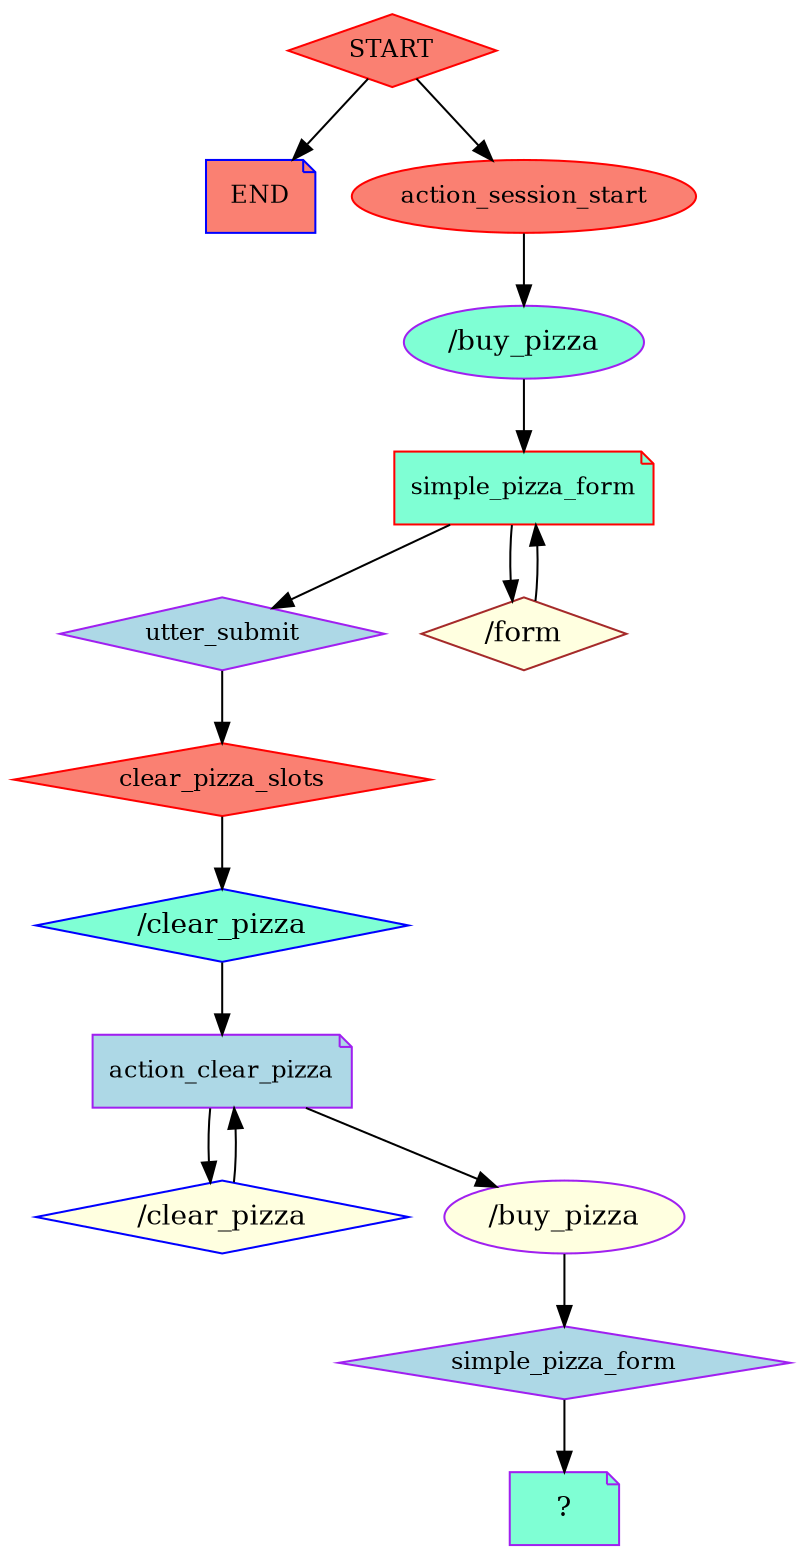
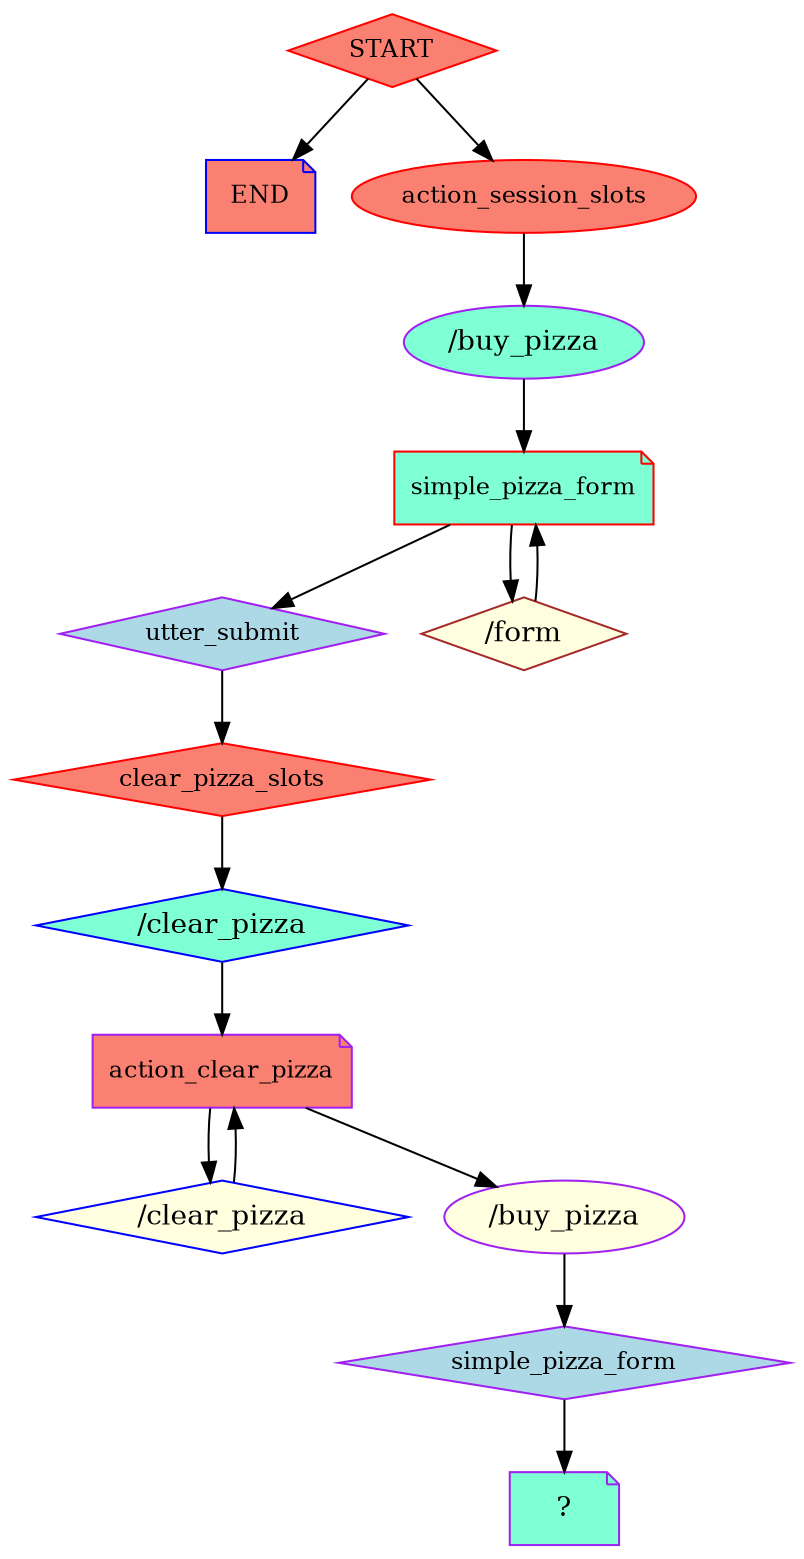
(524, 196) -> (524, 196)
(222, 1071) -> (222, 1071)
